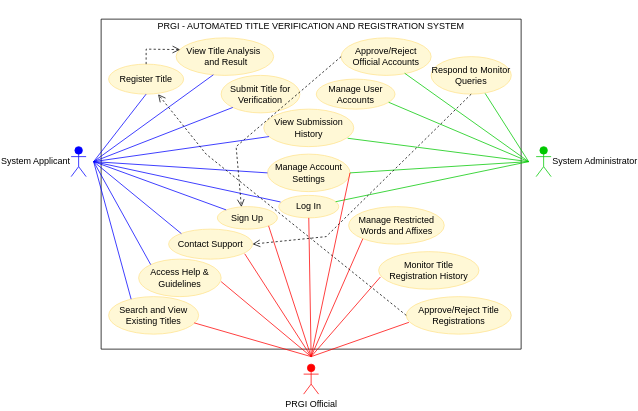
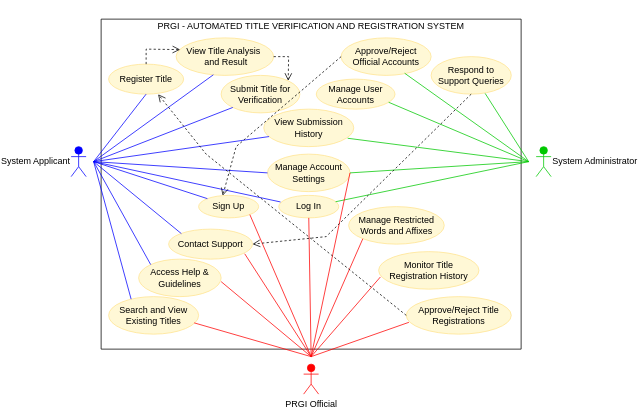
none -> (288, 60)
(471, 75) -> (471, 75)
(247, 218) -> (228, 207)
